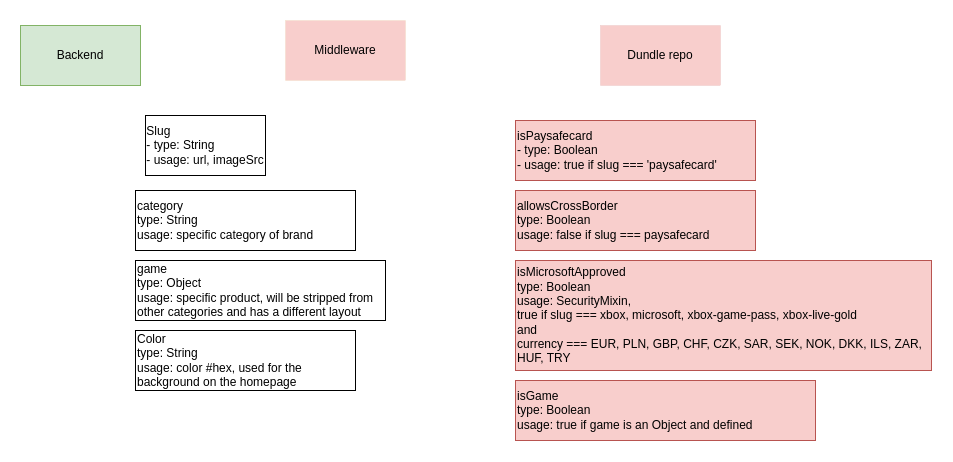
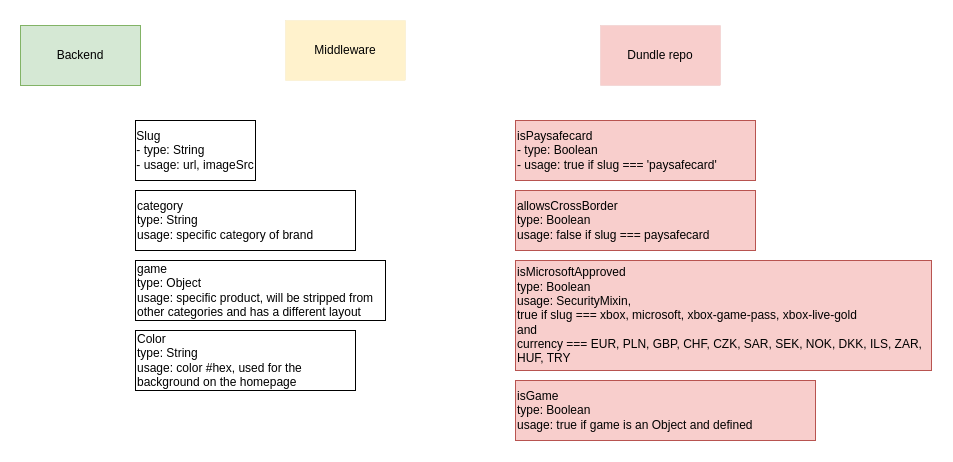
(346, 51) -> (346, 51)
(206, 146) -> (196, 151)
